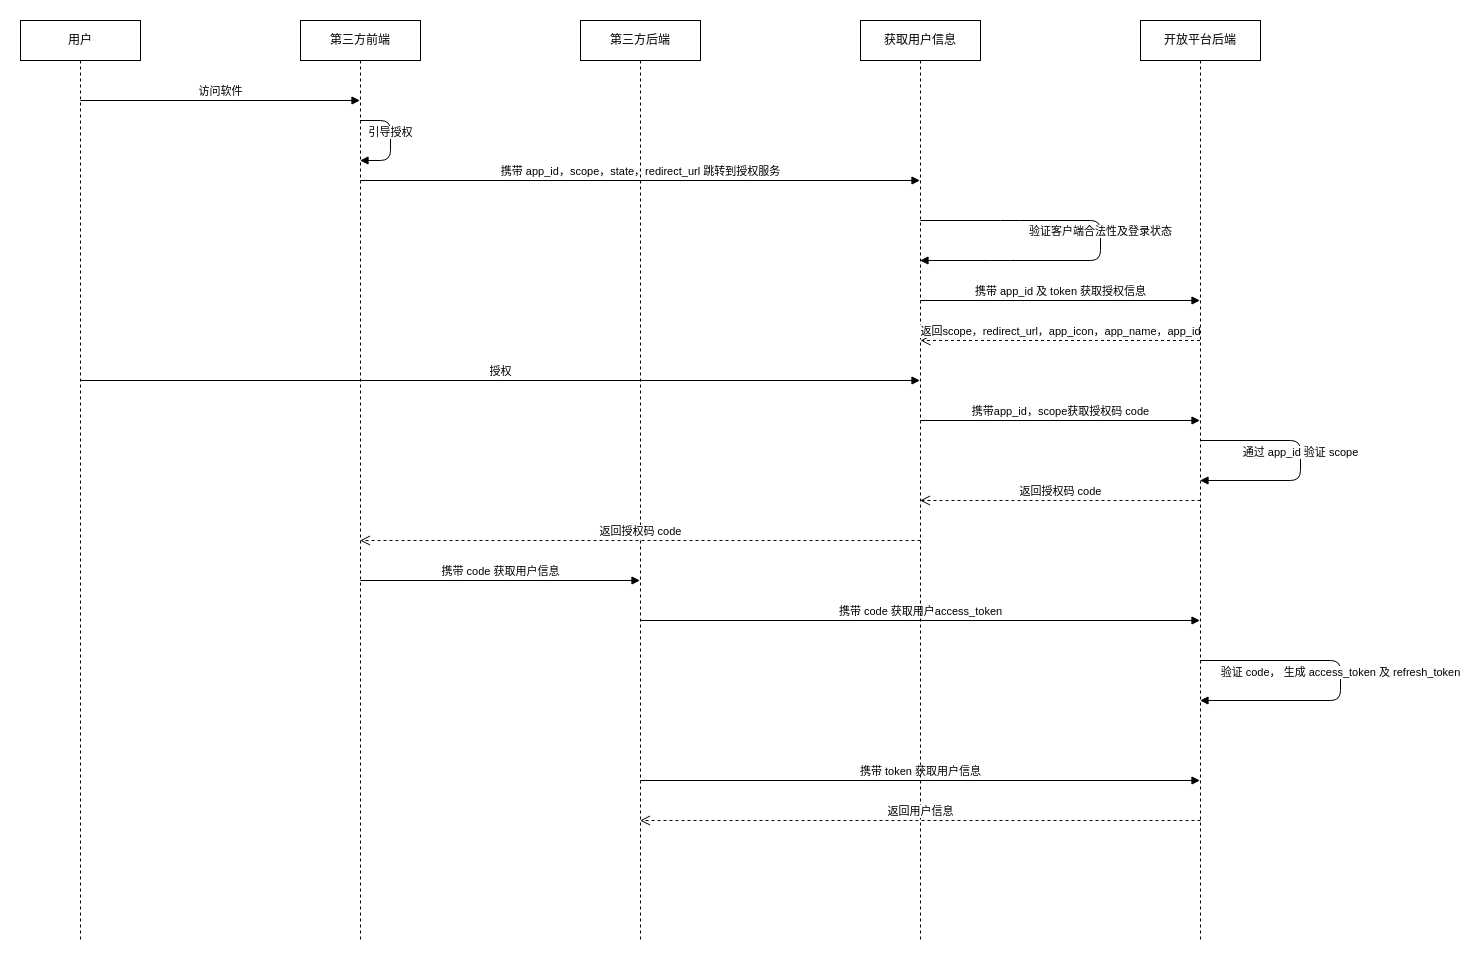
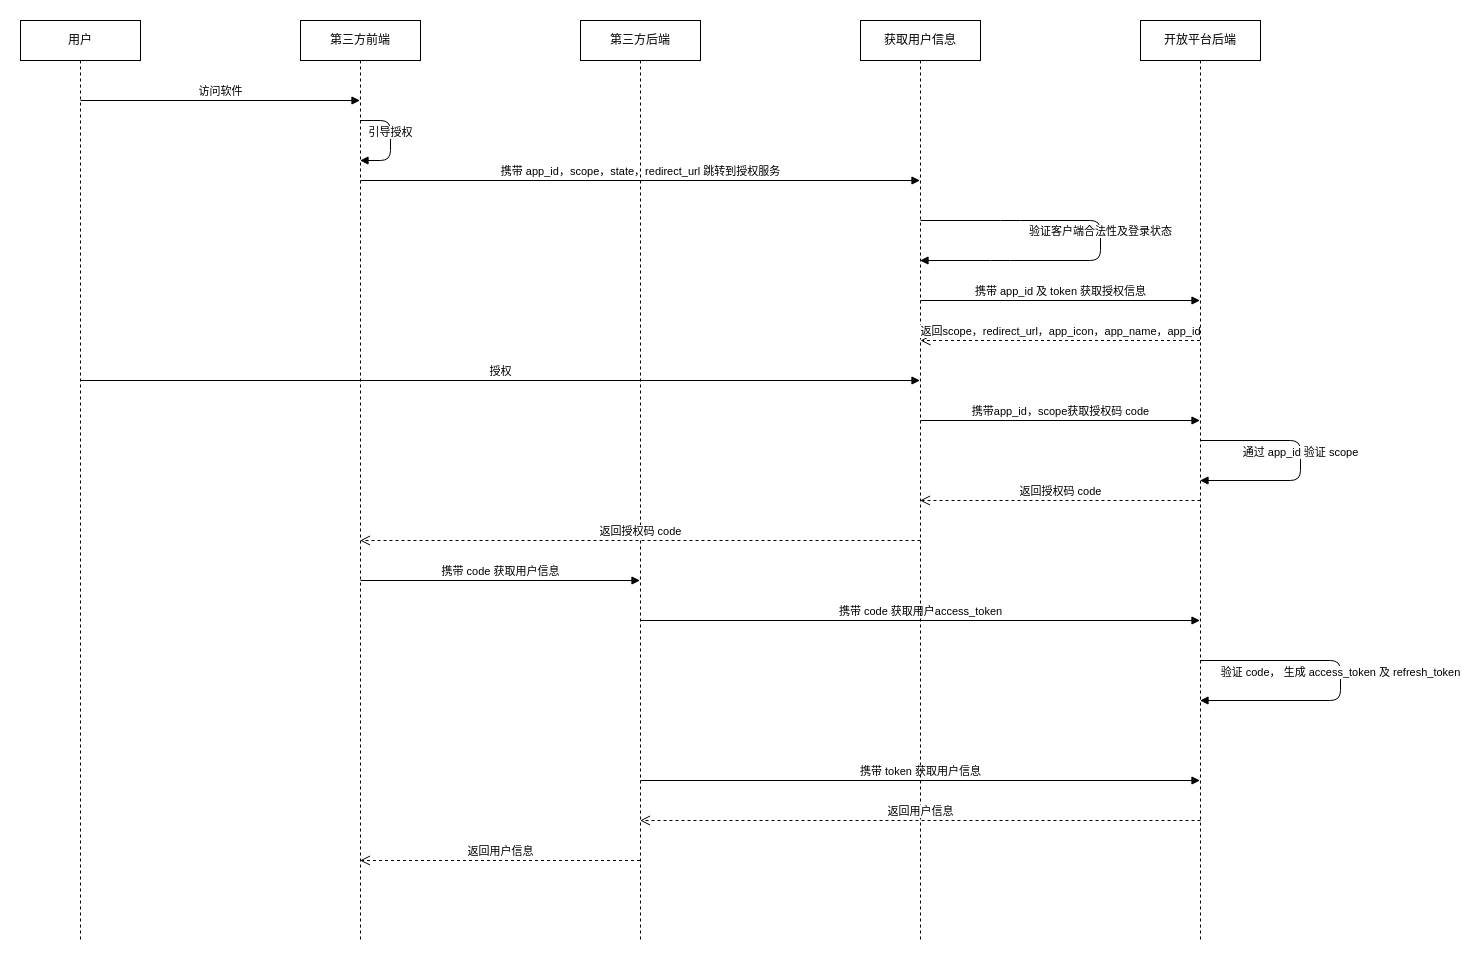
none -> (501, 861)
